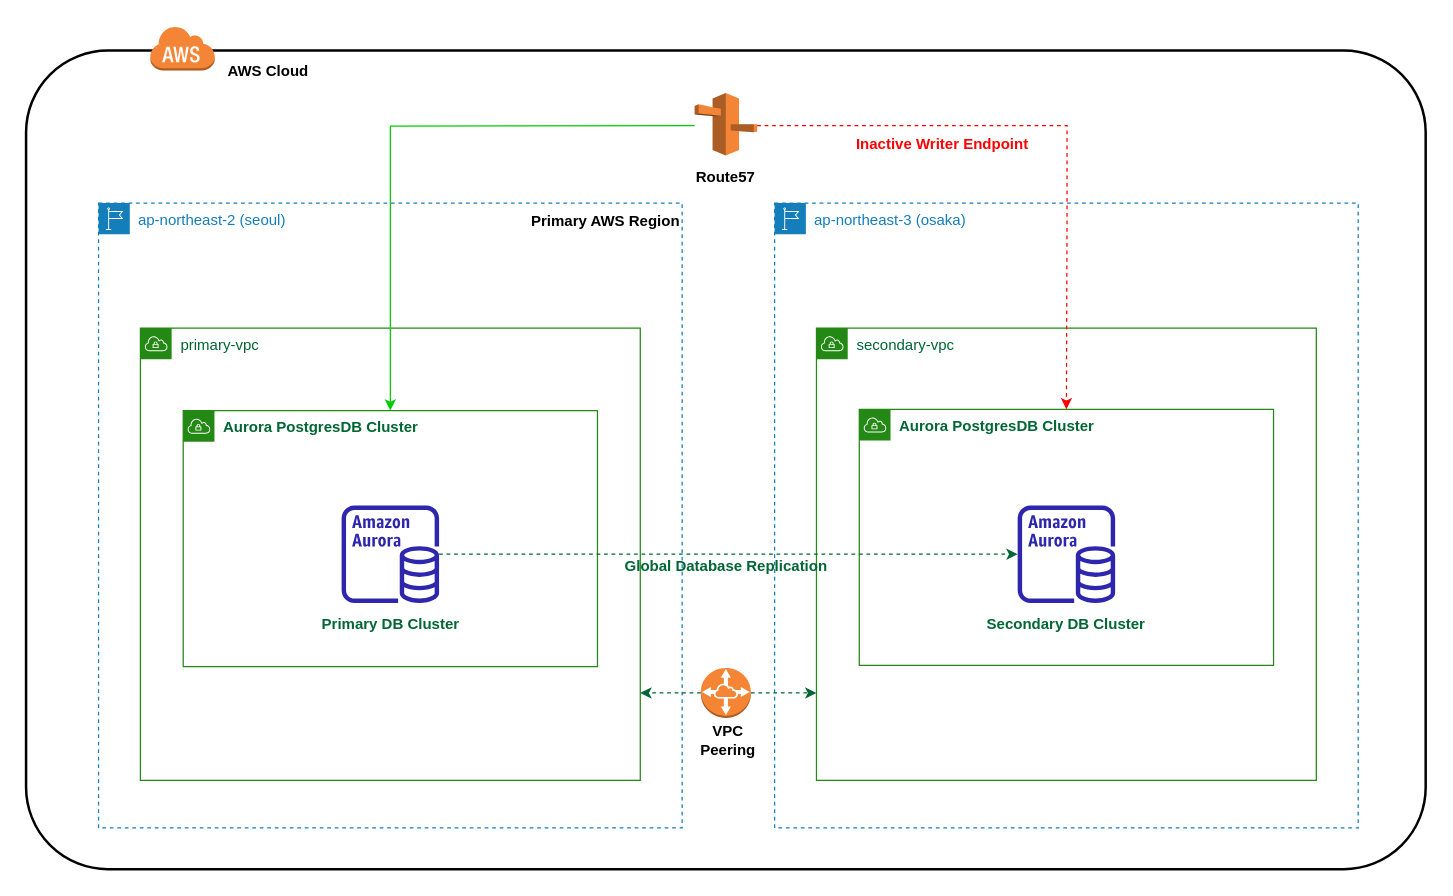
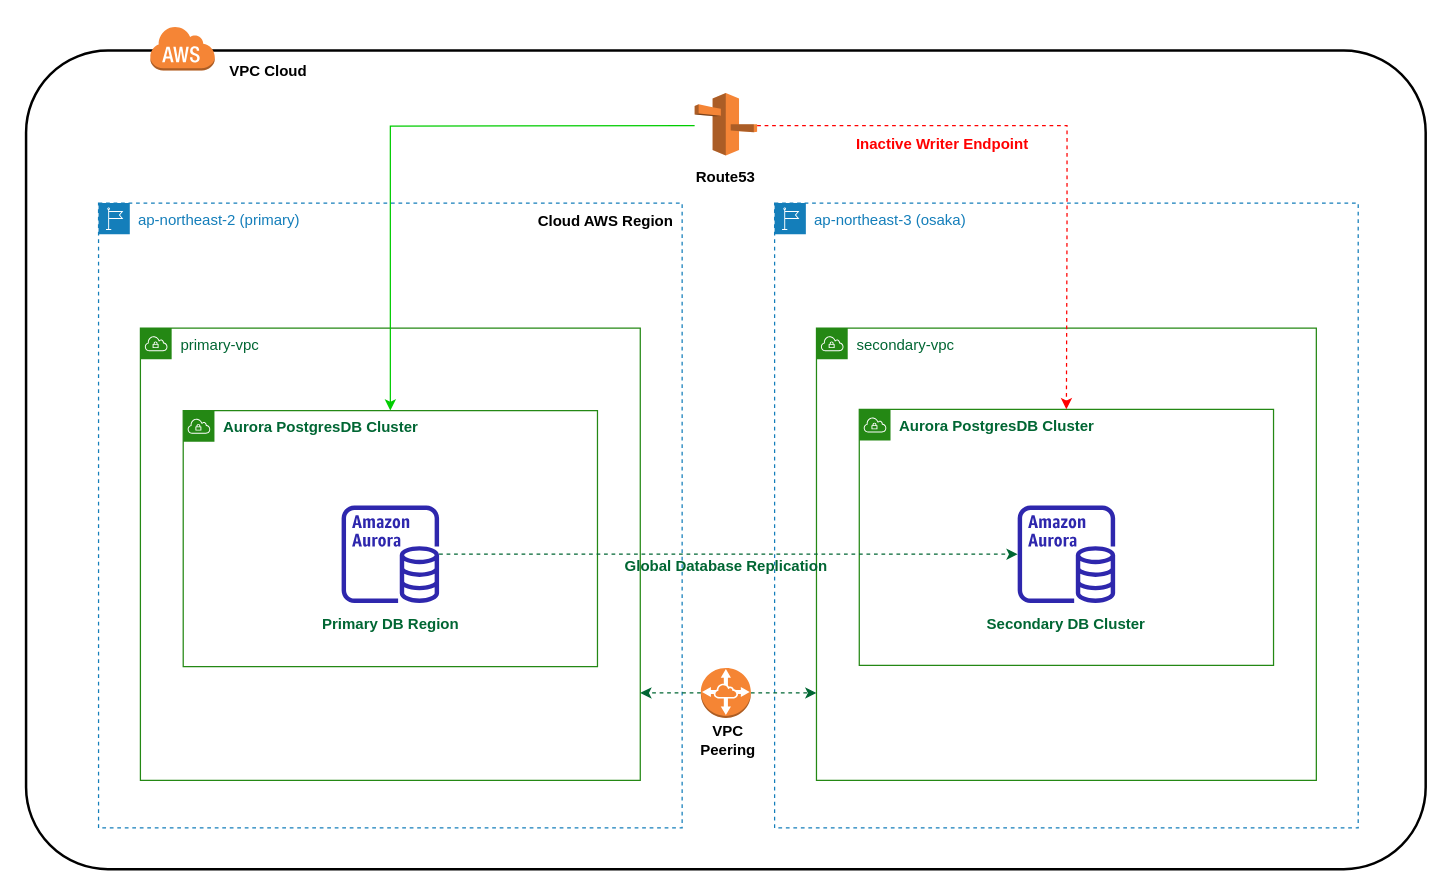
(268, 72) -> (268, 72)
(726, 178) -> (726, 178)
(227, 221) -> (235, 221)
(606, 222) -> (606, 222)
(391, 624) -> (391, 624)
